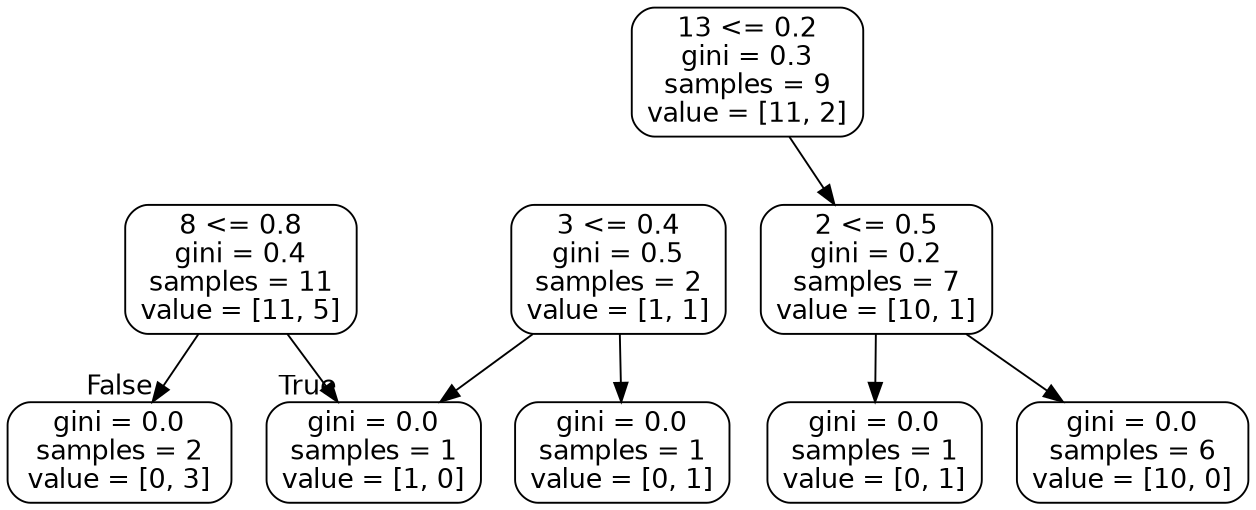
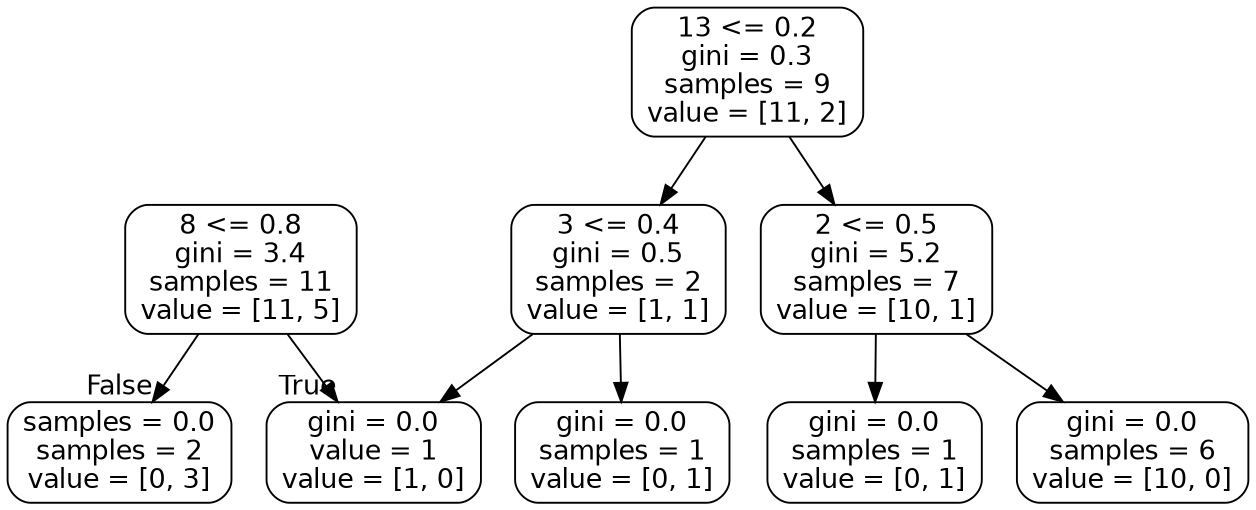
none -> (688, 163)
(241, 269) -> (241, 269)
(877, 269) -> (877, 269)
(120, 452) -> (120, 452)
(374, 452) -> (374, 452)
